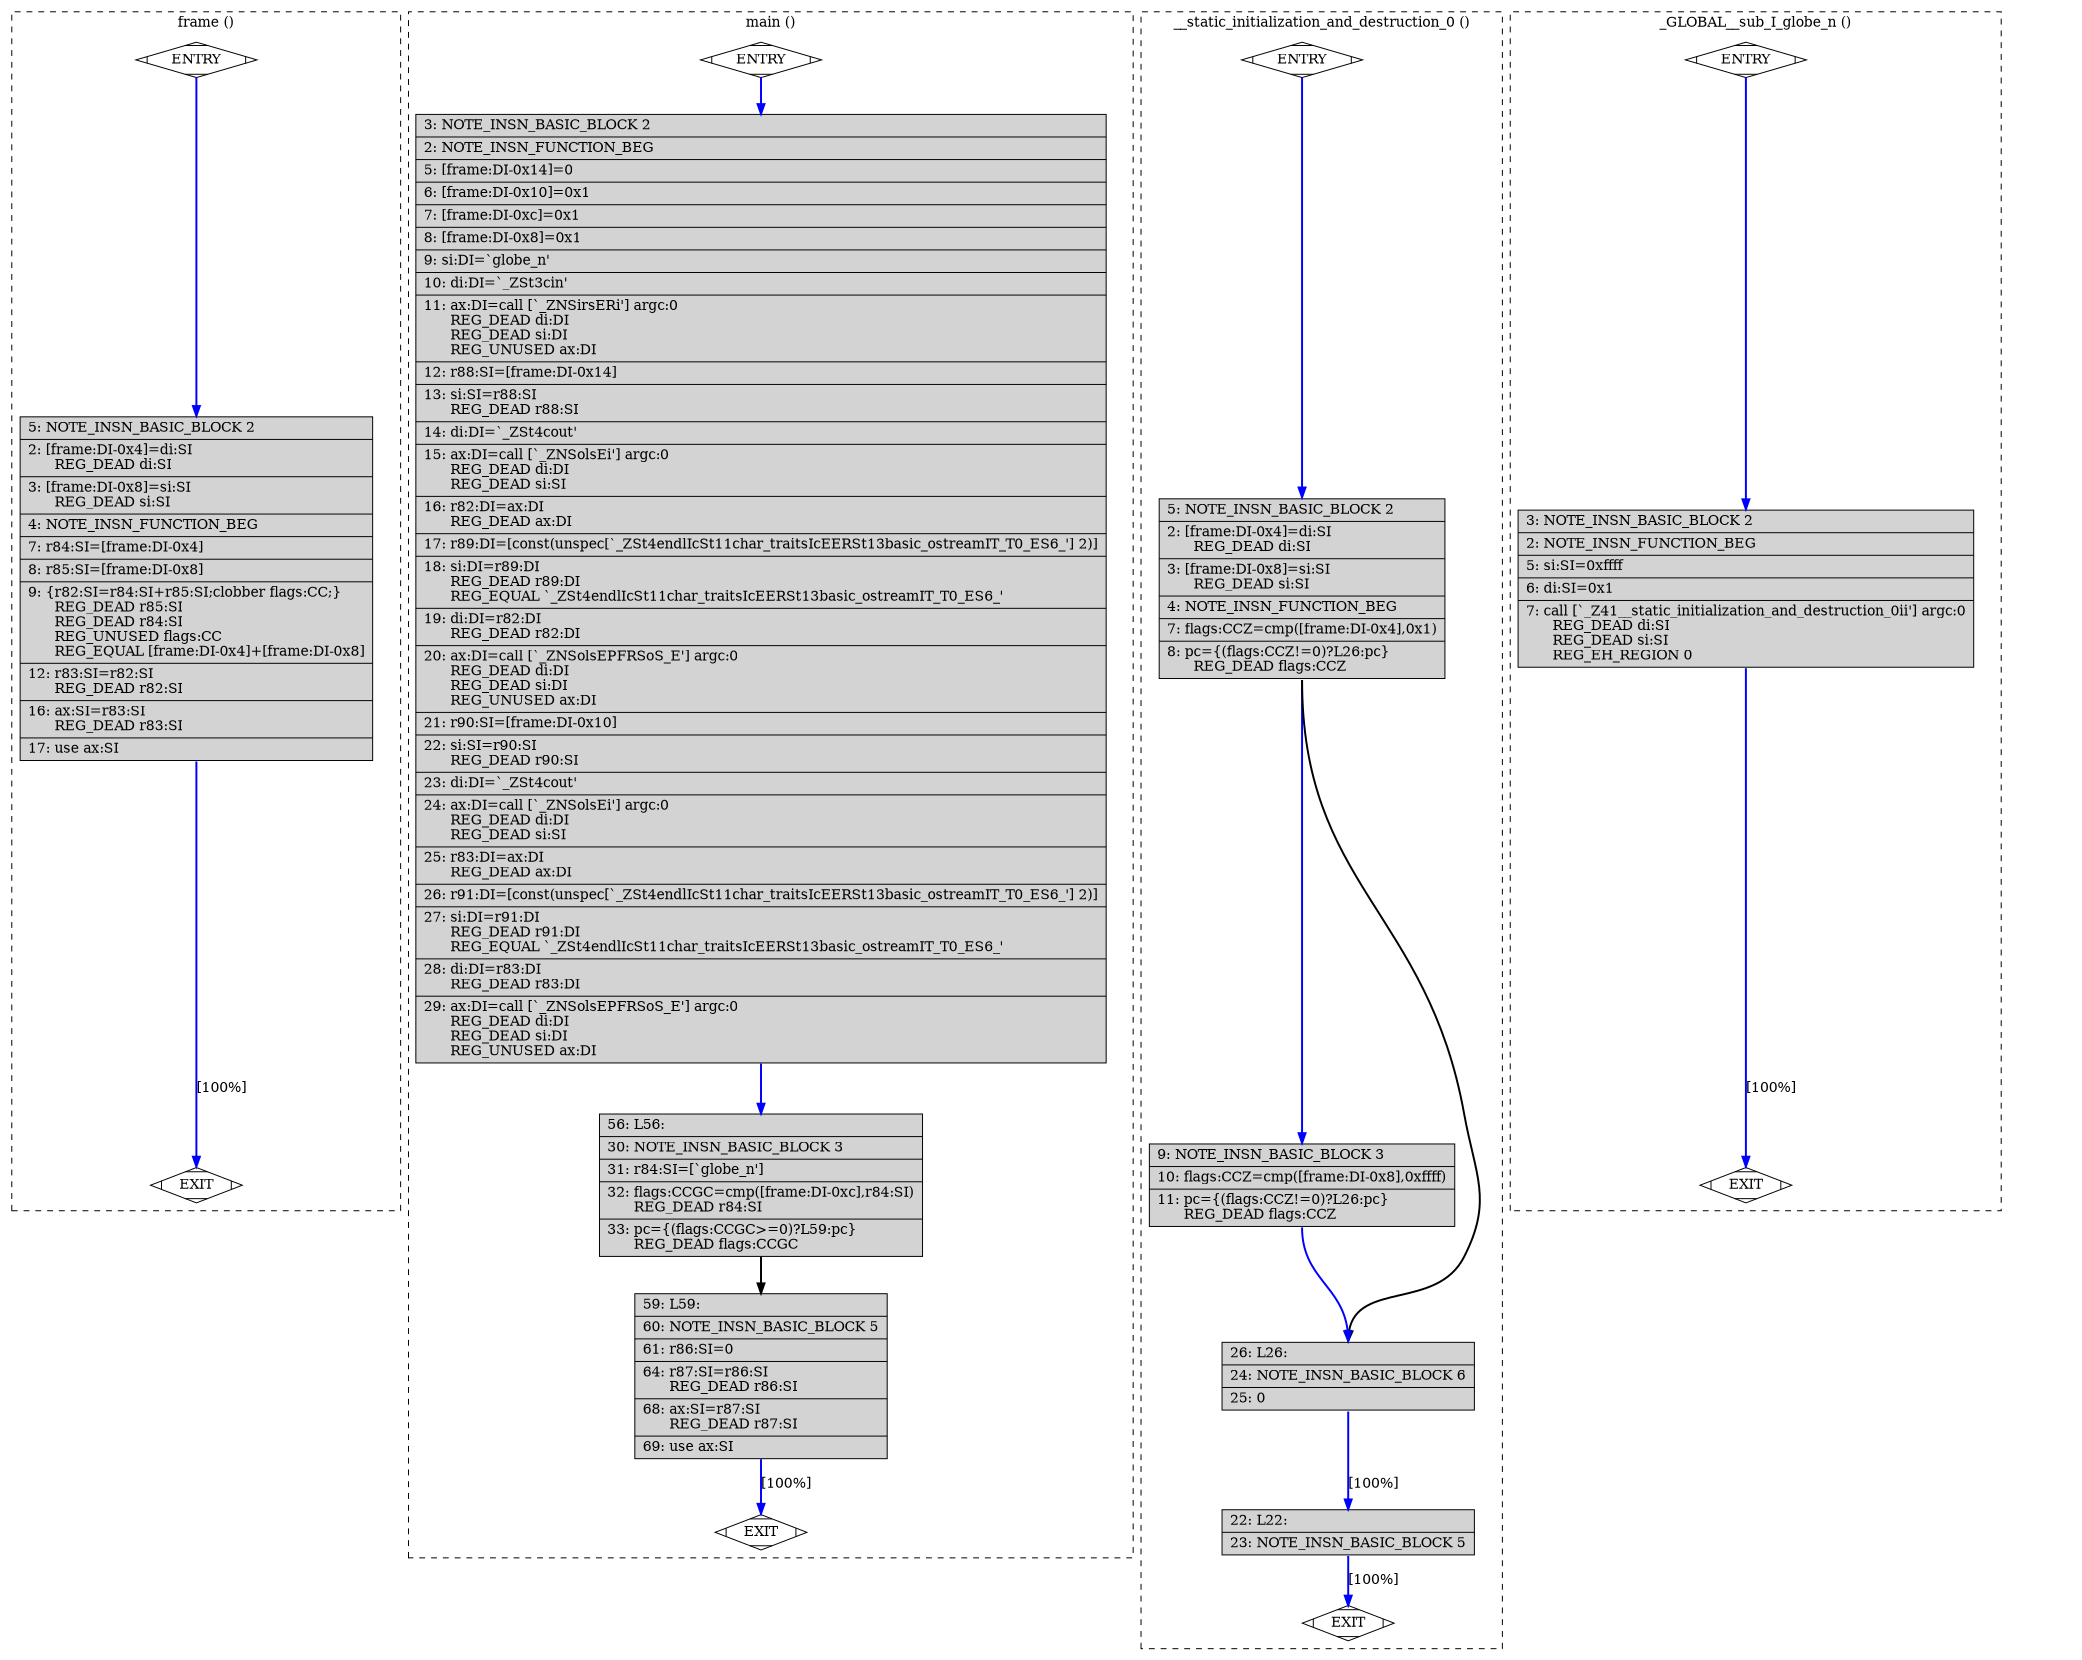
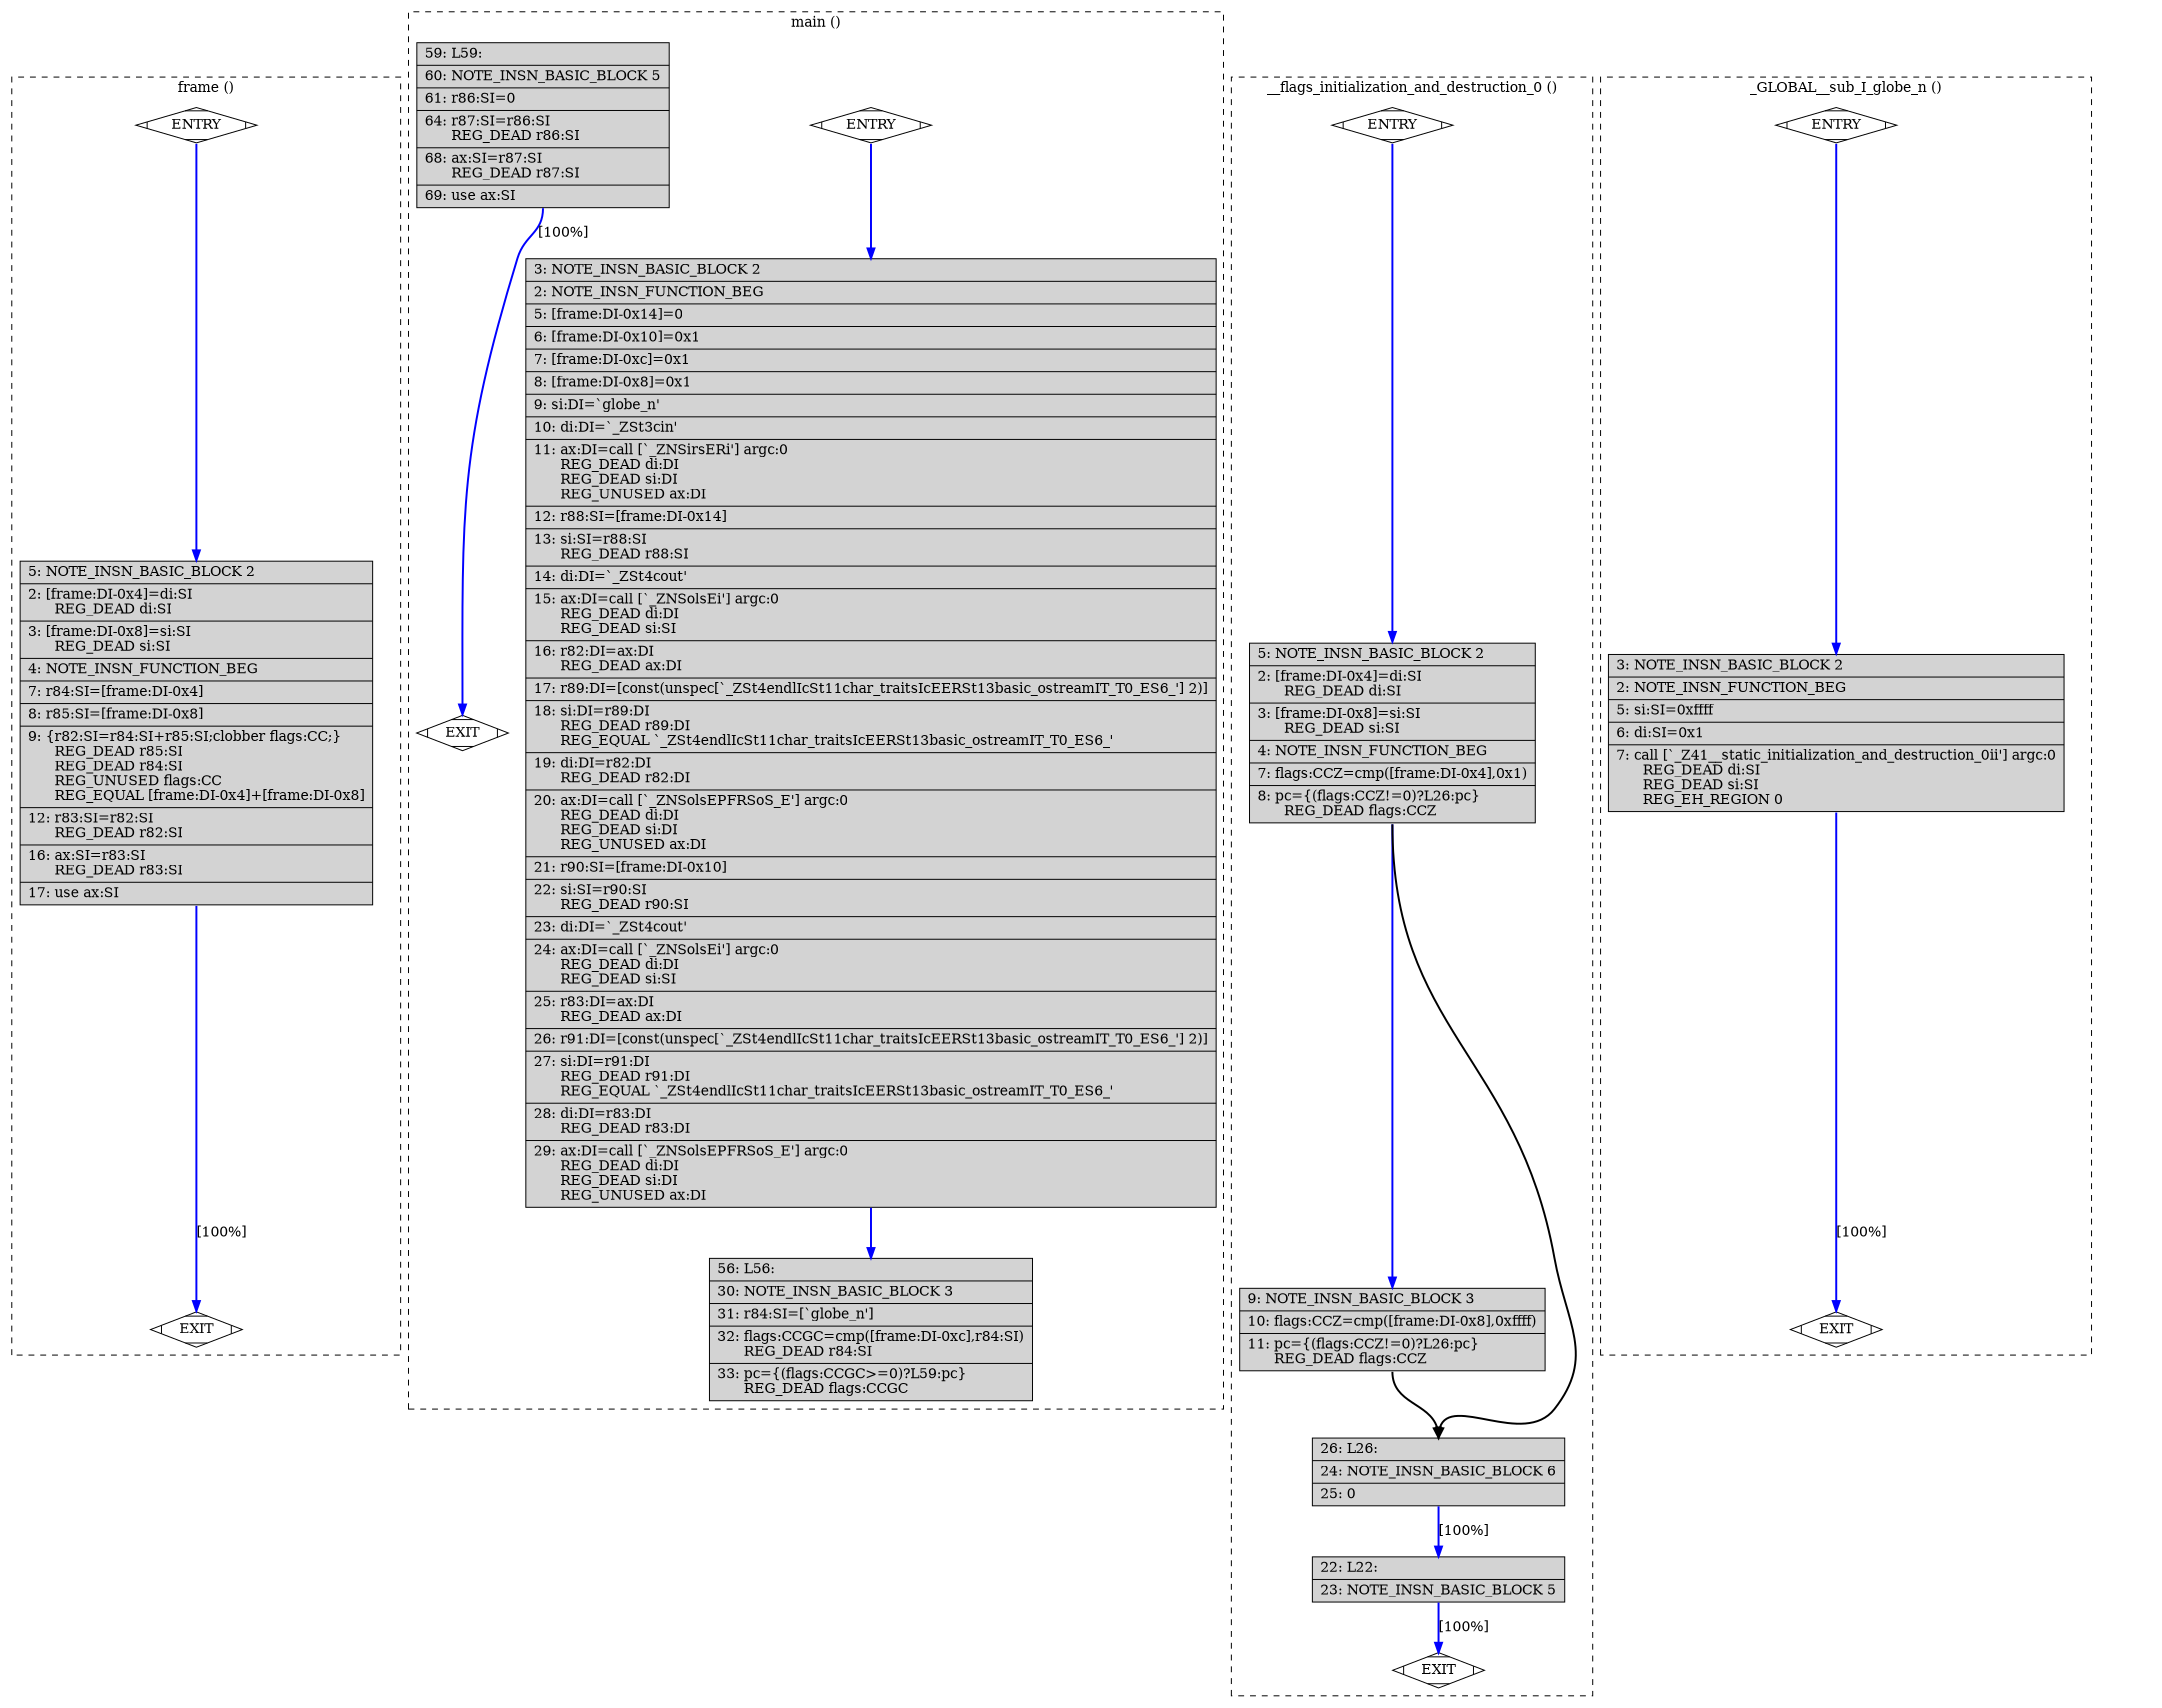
(1322, 23) -> (1412, 88)
(761, 1270) -> none
(1322, 1280) -> (1411, 1402)
